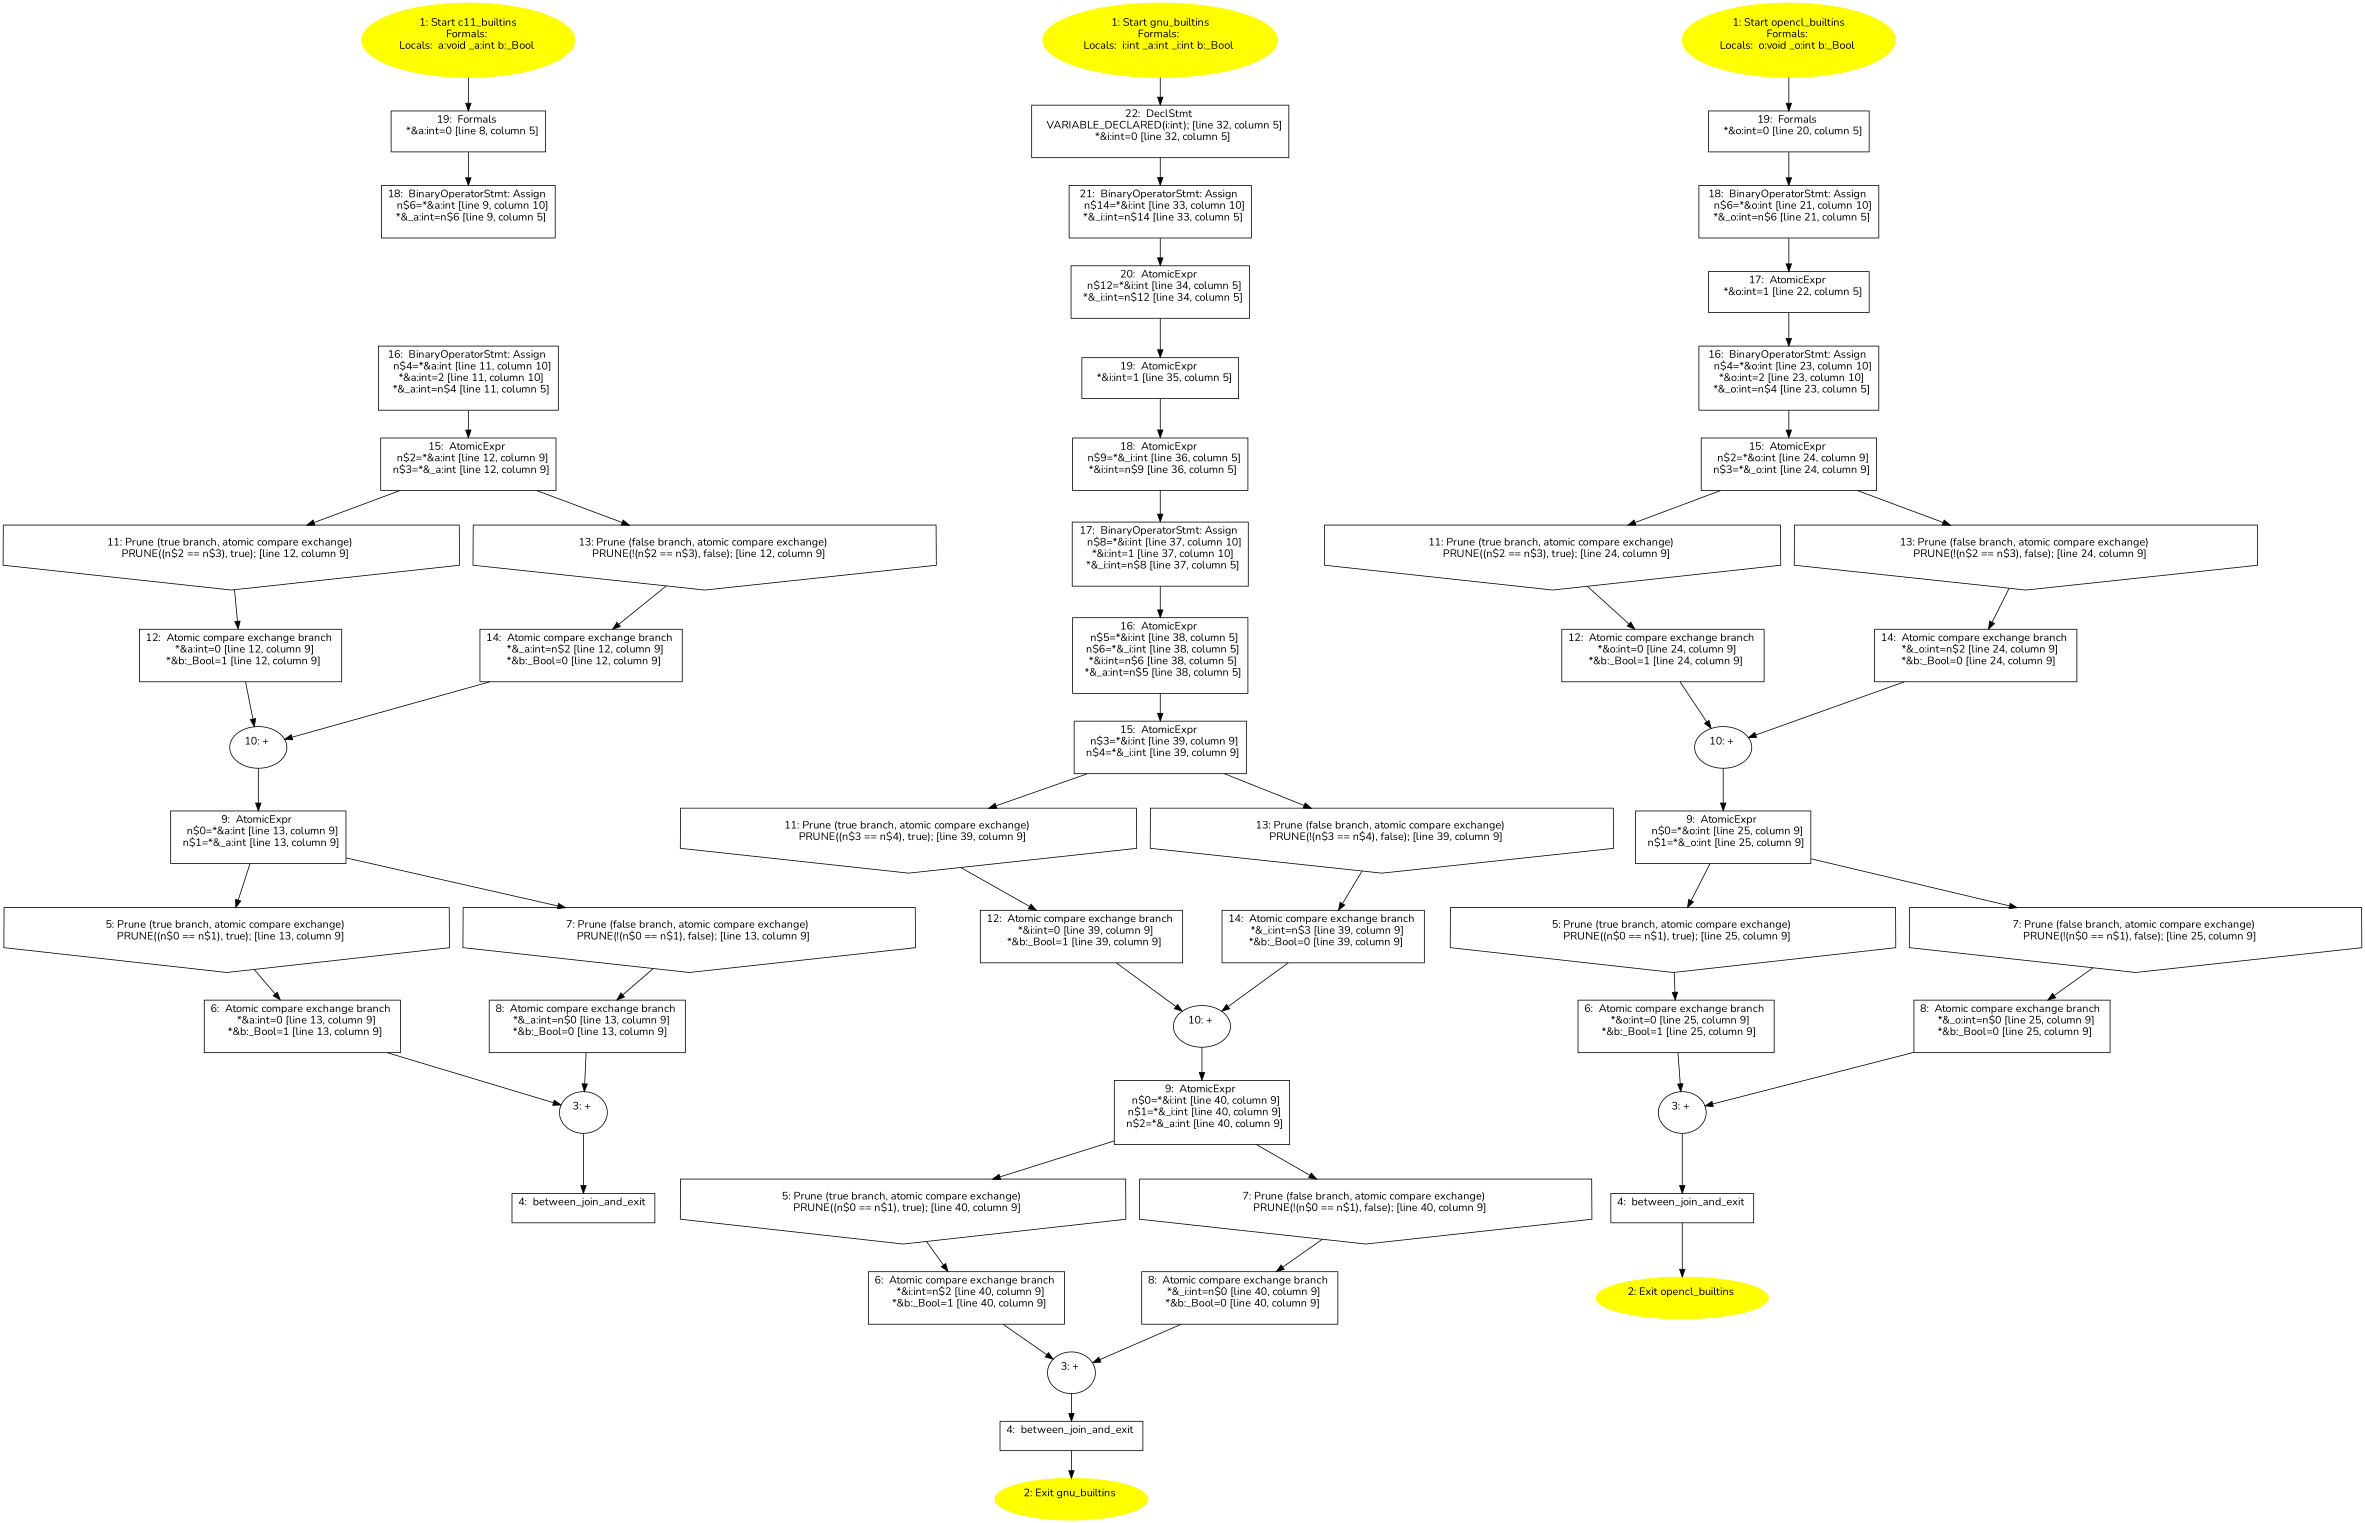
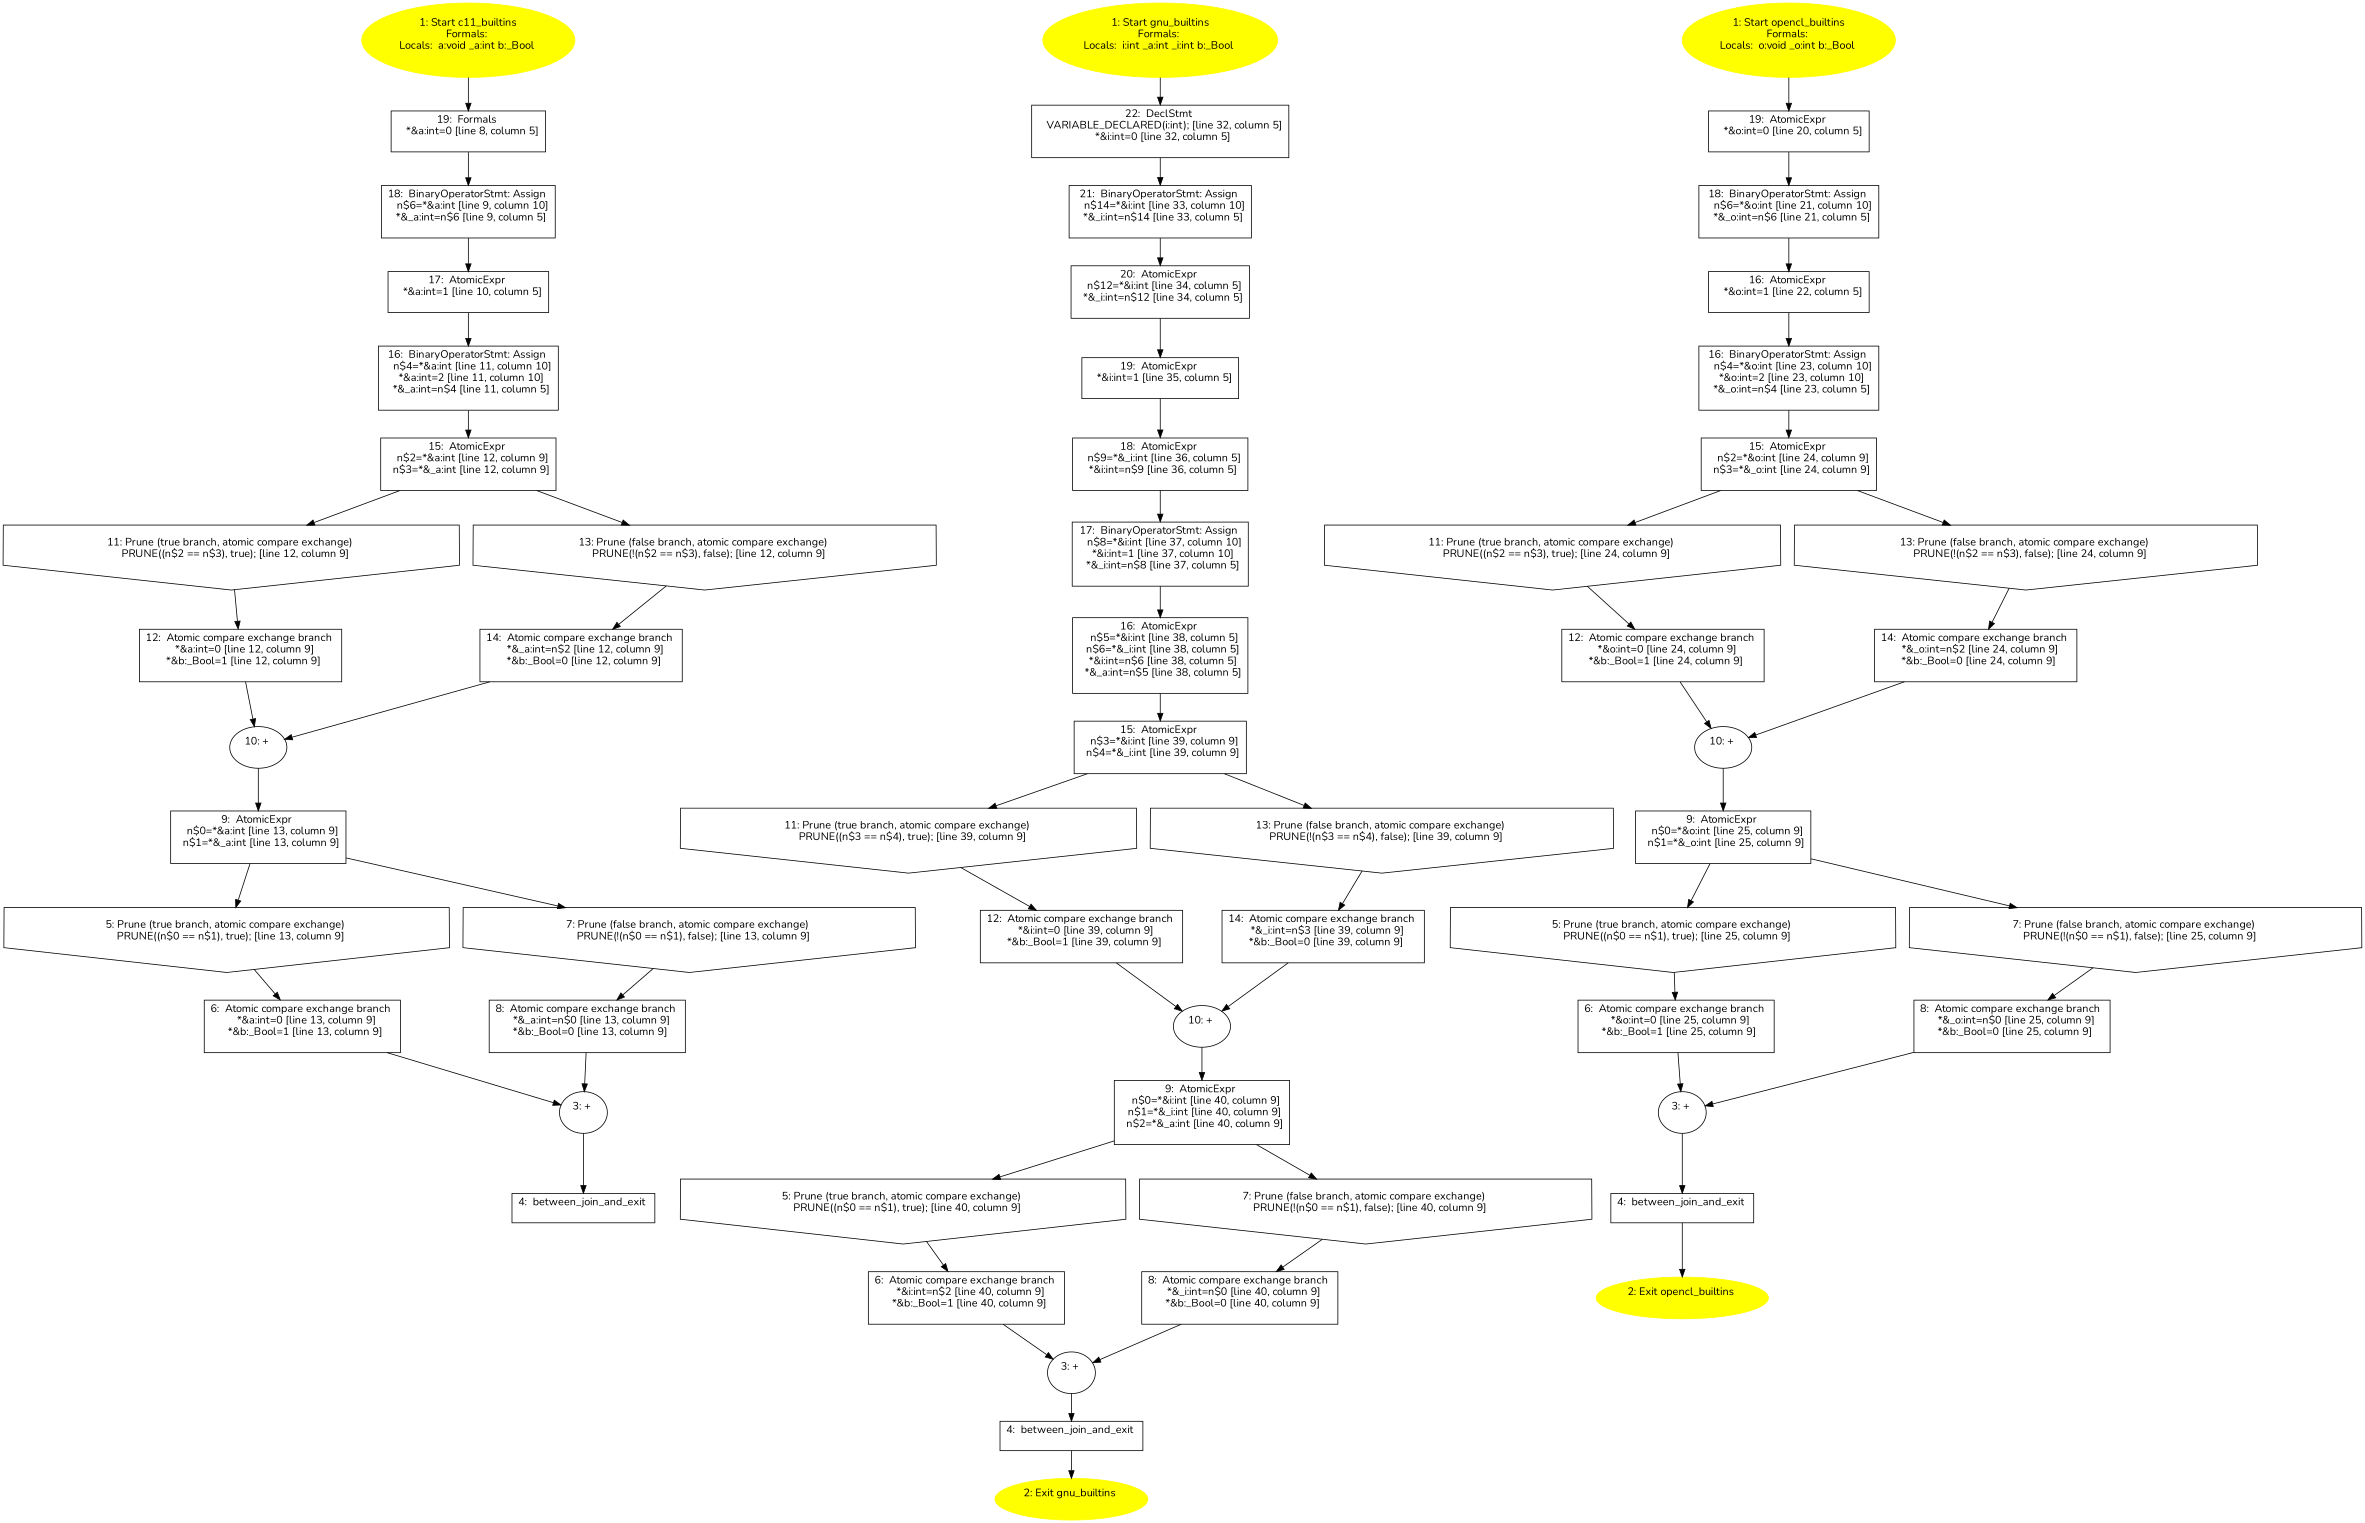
(1789, 131) -> (1789, 131)
none -> (468, 292)
(1789, 292) -> (1789, 292)
